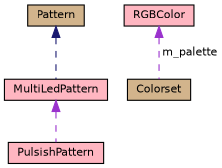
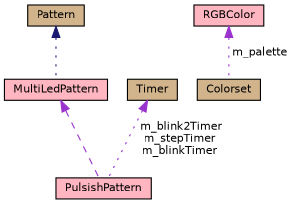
(56, 58) -> (56, 58)
(159, 58) -> (229, 58)
none -> (152, 90)
